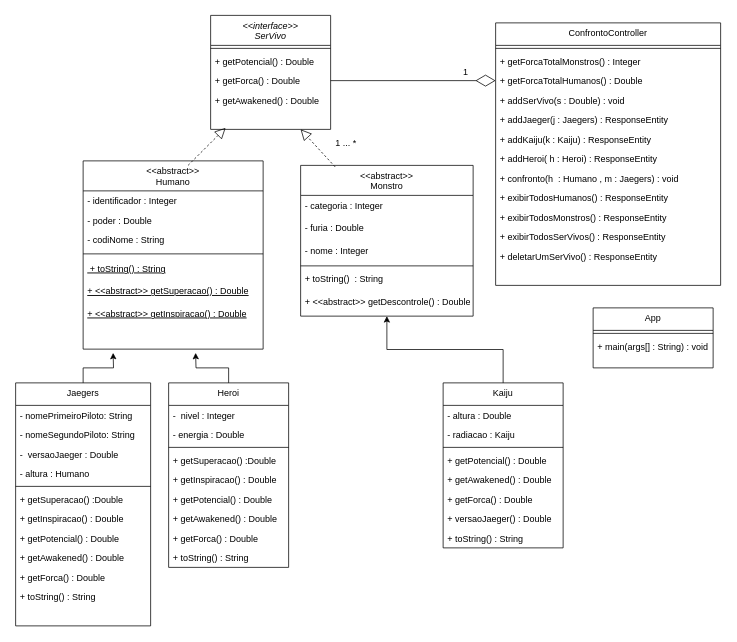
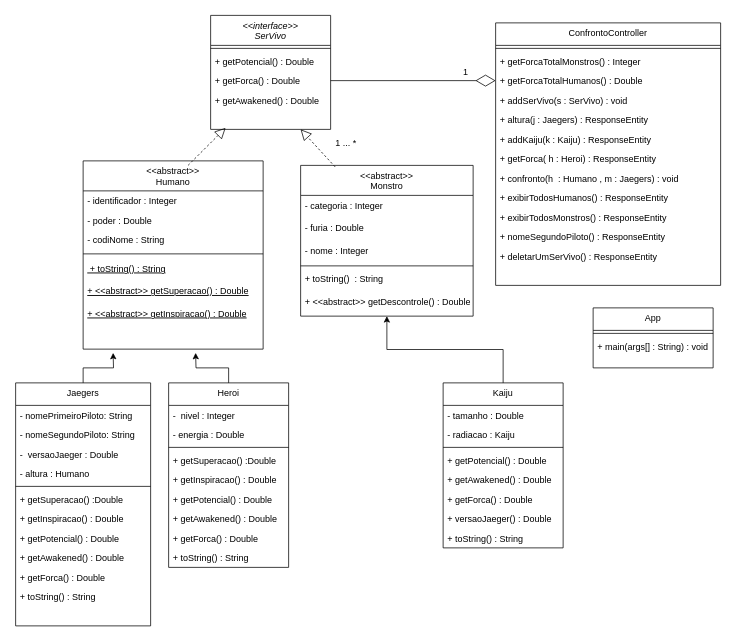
(566, 101) -> (568, 101)
(593, 120) -> (585, 120)
(585, 159) -> (586, 159)
(591, 237) -> (587, 237)
(483, 416) -> (487, 416)
